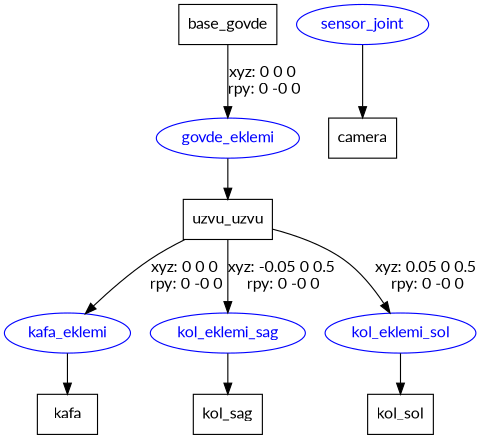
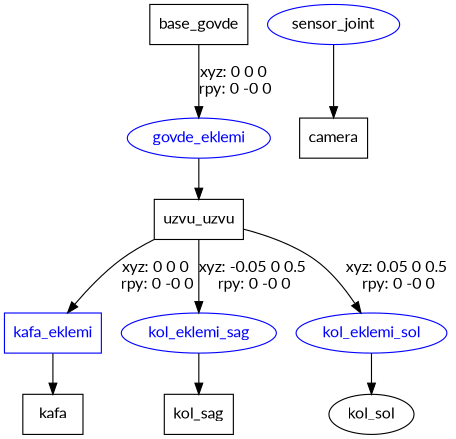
(363, 25) -> (334, 25)
(67, 333) -> (53, 333)
(400, 414) -> (371, 414)
